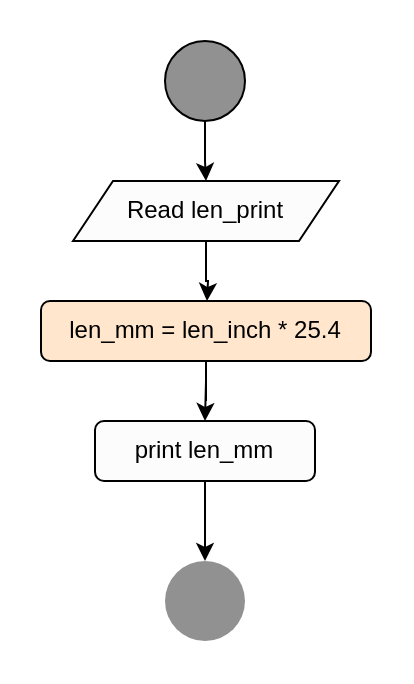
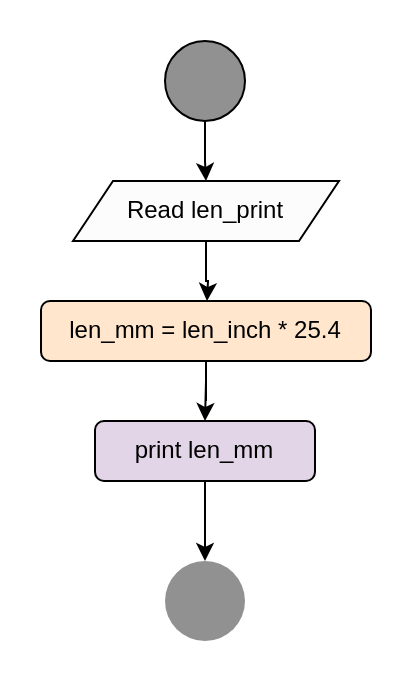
(205, 451) -> (205, 451)
